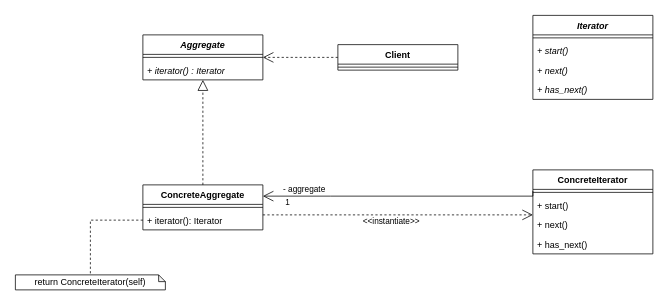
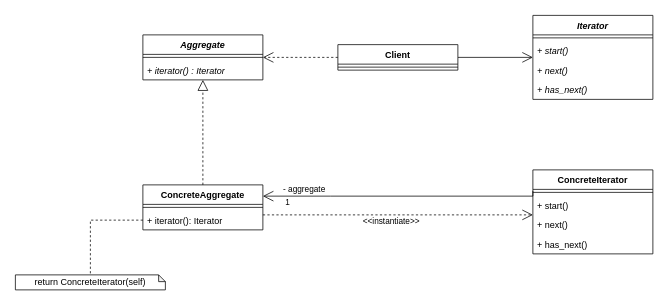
none -> (494, 57)
